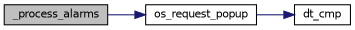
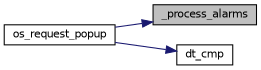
(121, 15) -> (129, 25)
